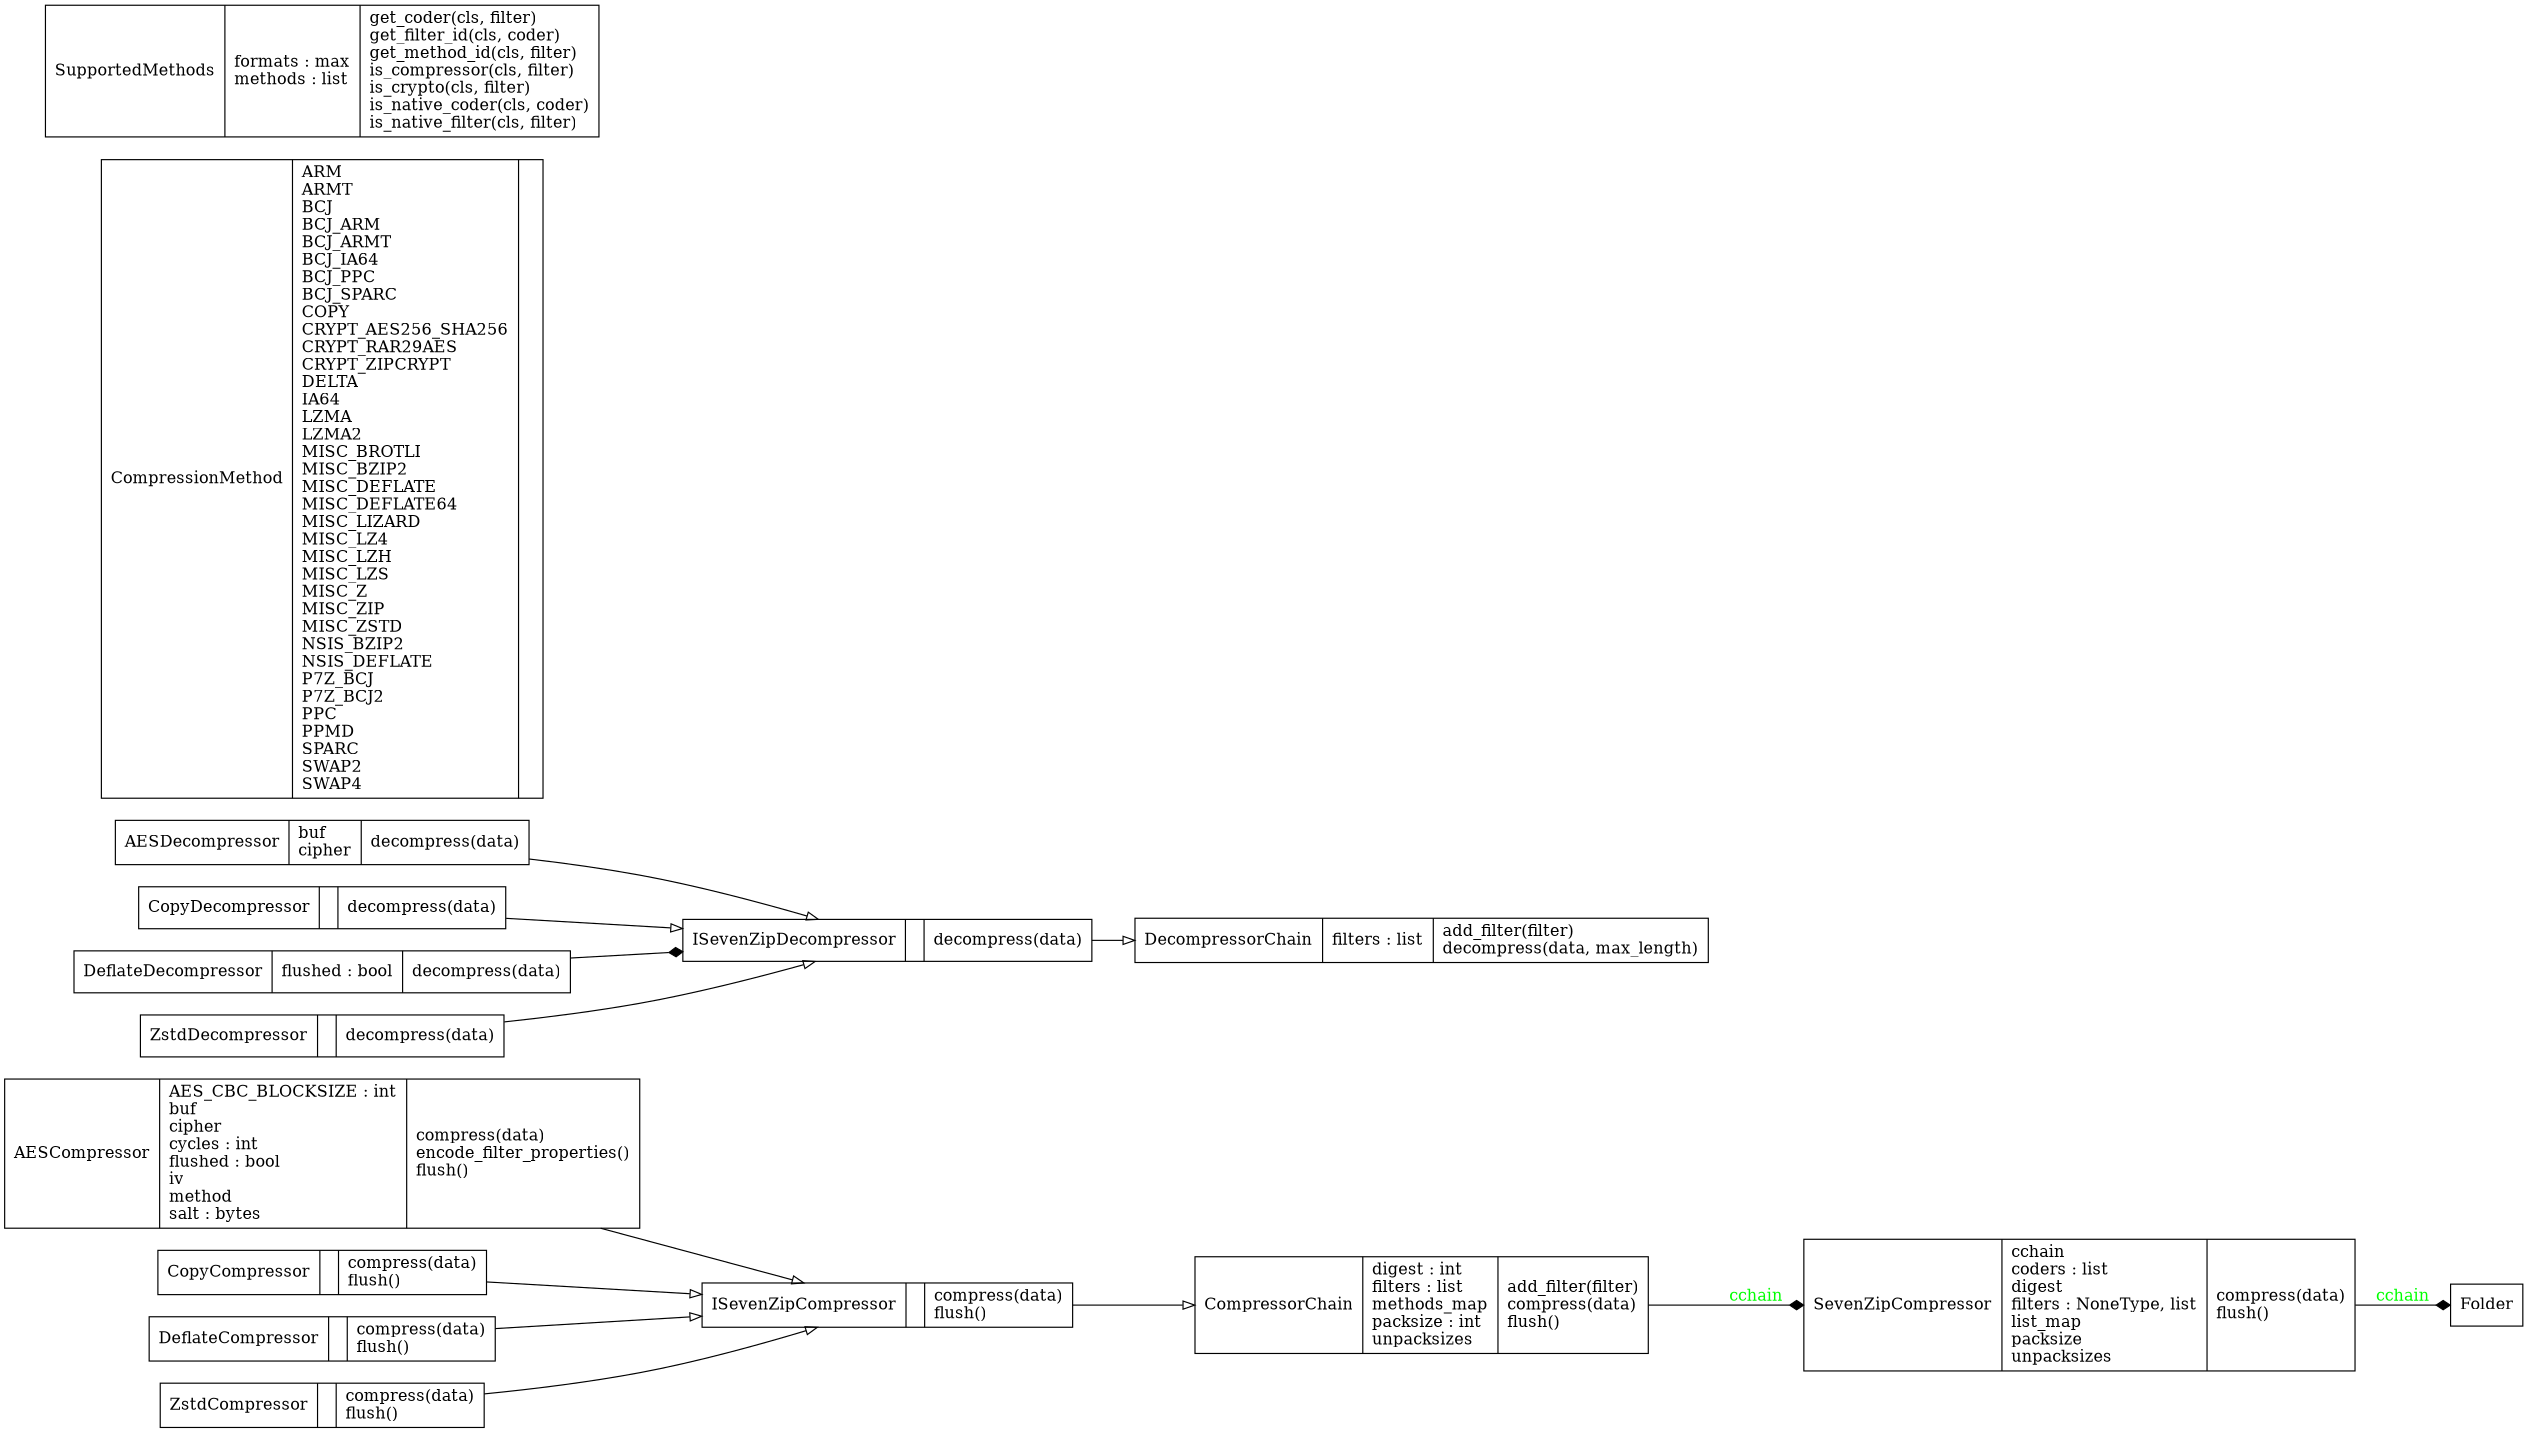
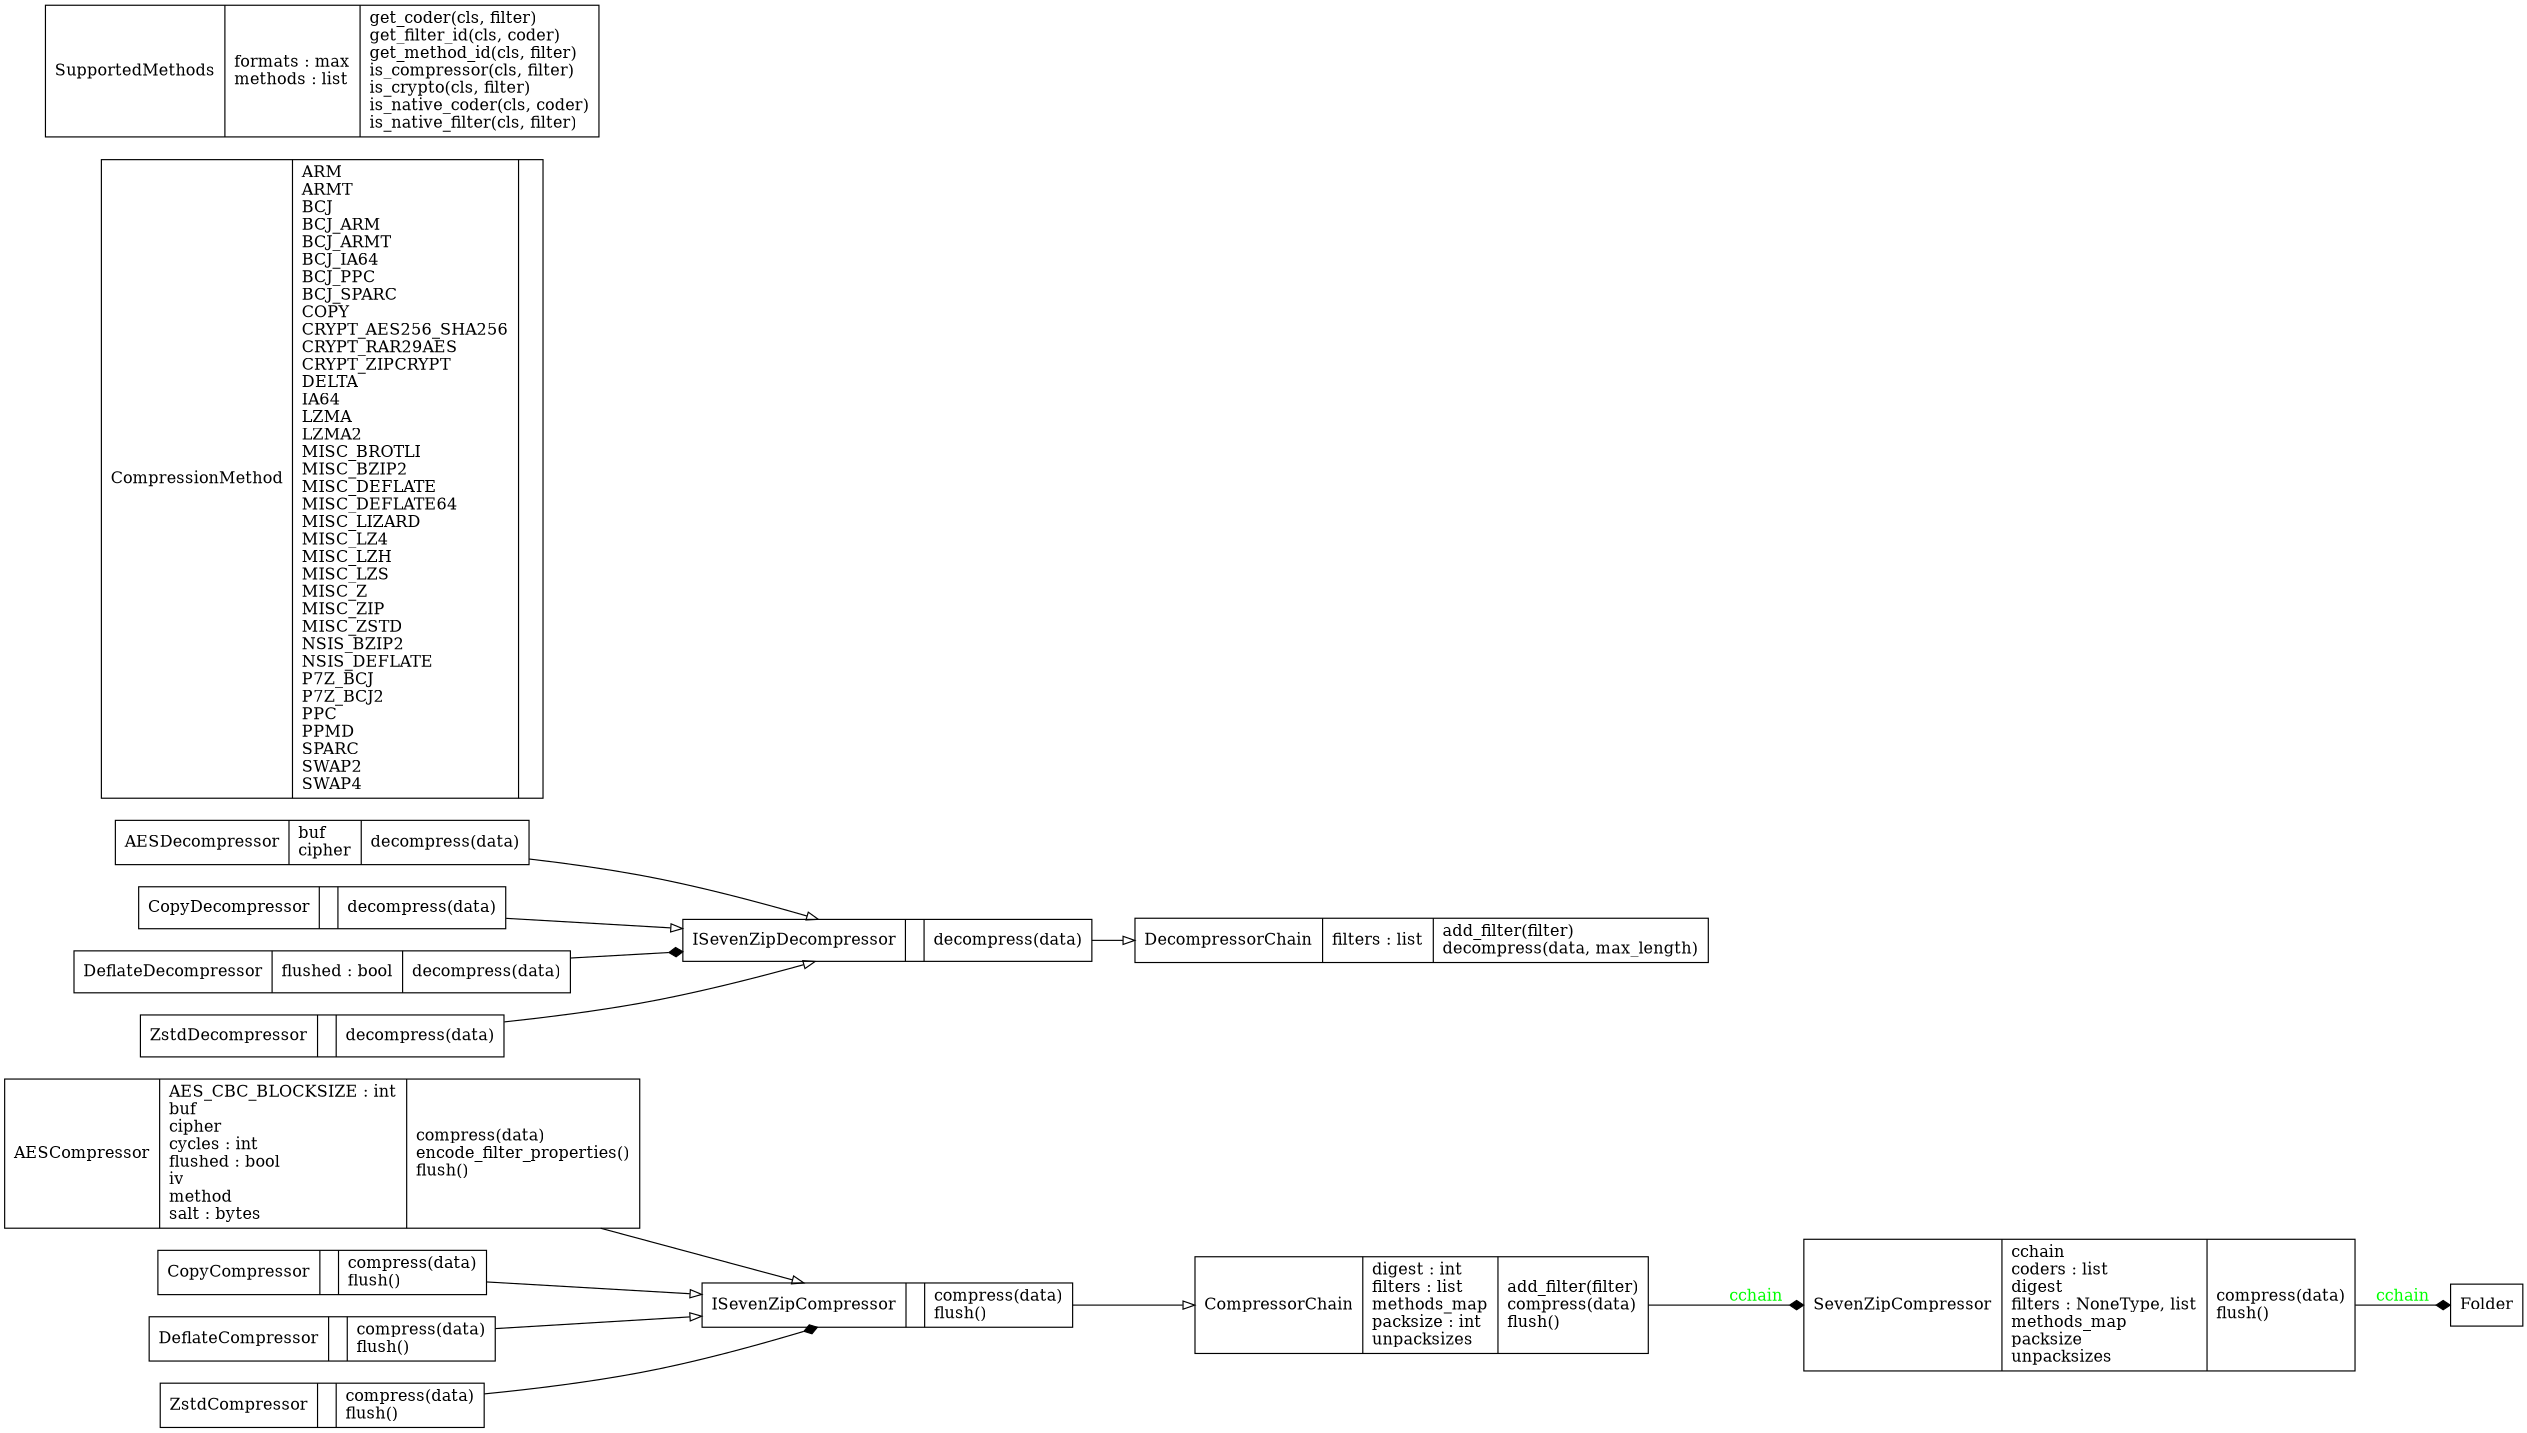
(2047, 1322) -> (2070, 1322)
(647, 1371) -> (646, 1372)
